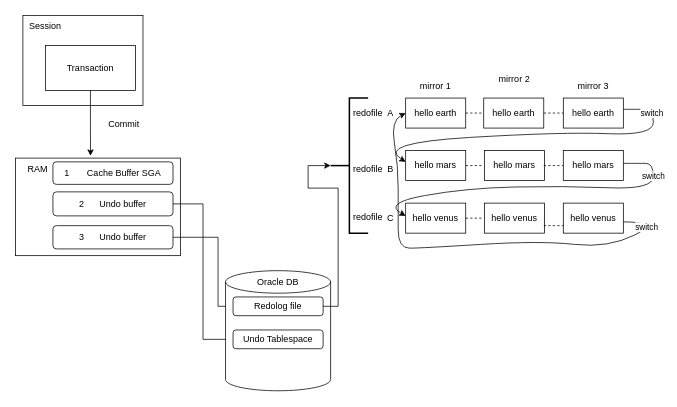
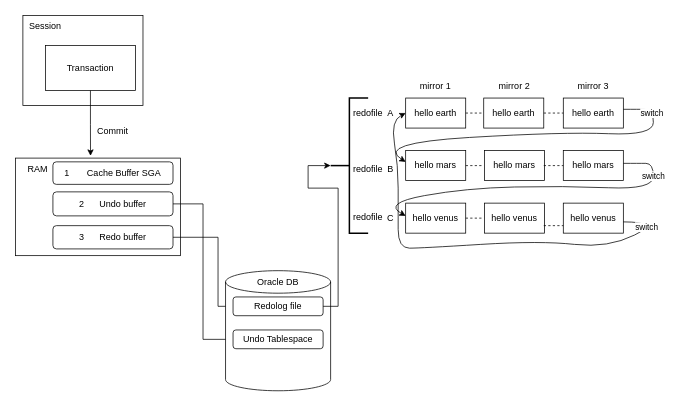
(514, 79) -> (514, 87)
(124, 124) -> (113, 132)
(113, 237) -> (113, 237)
